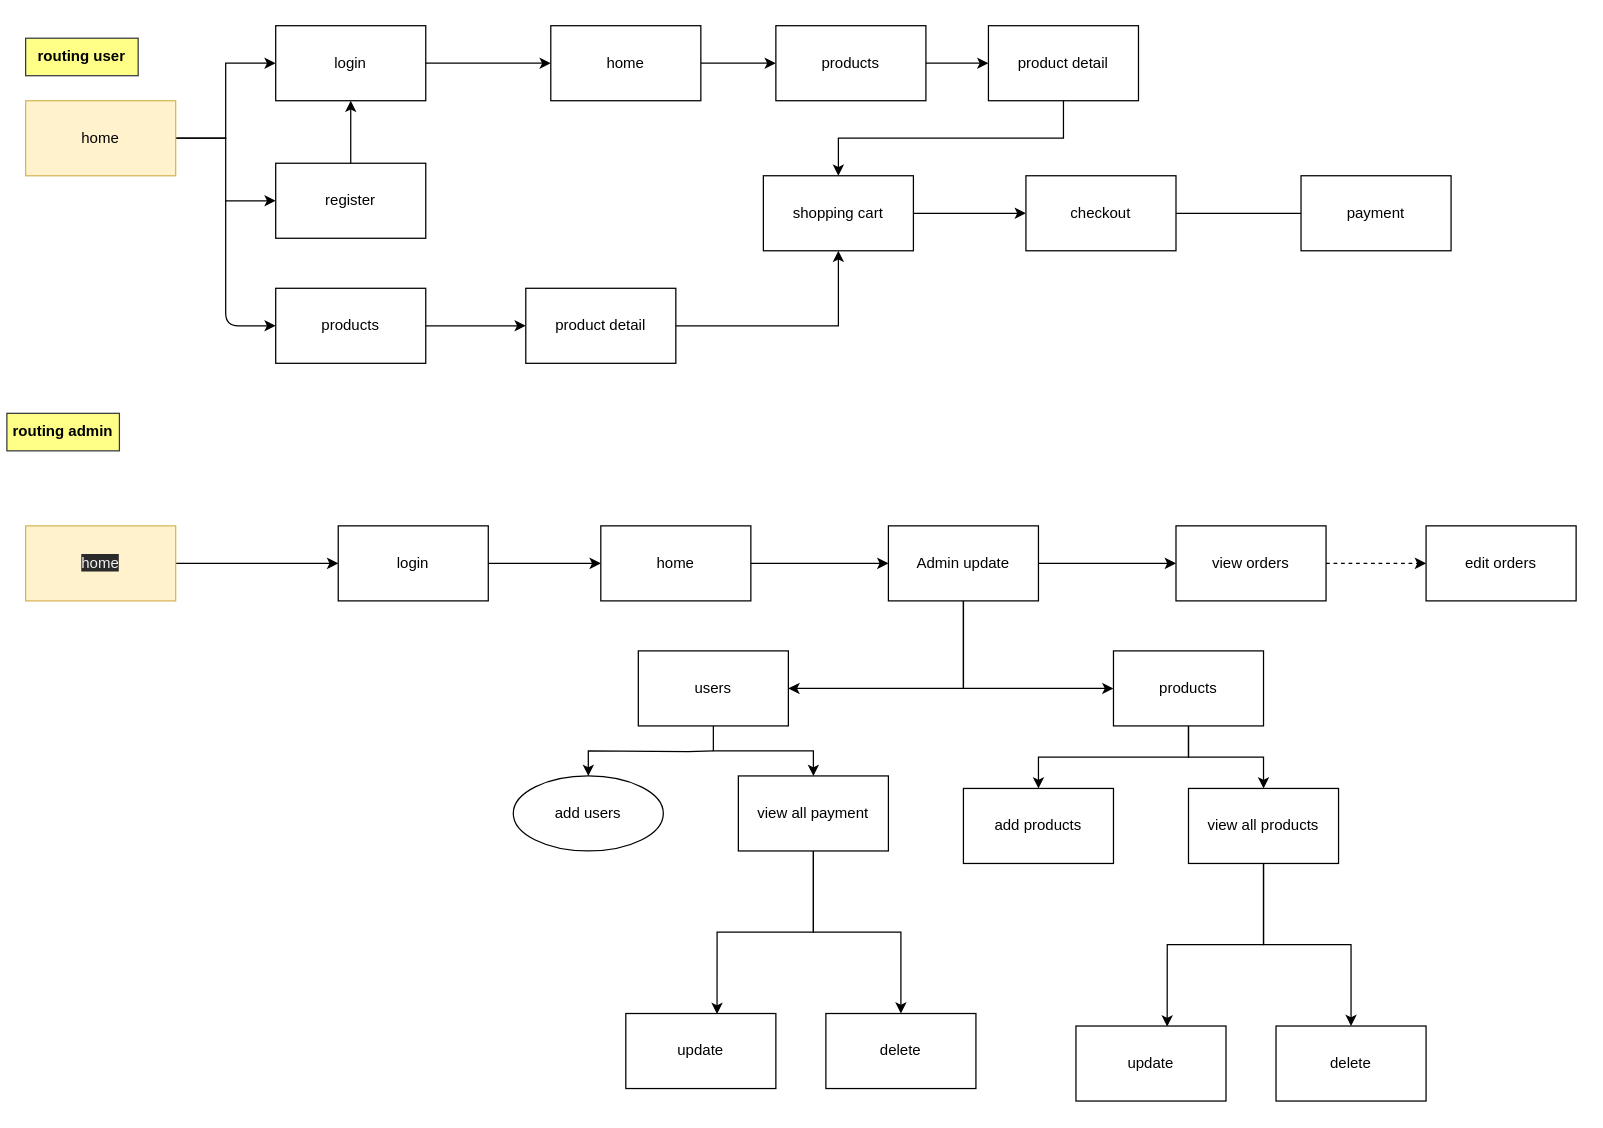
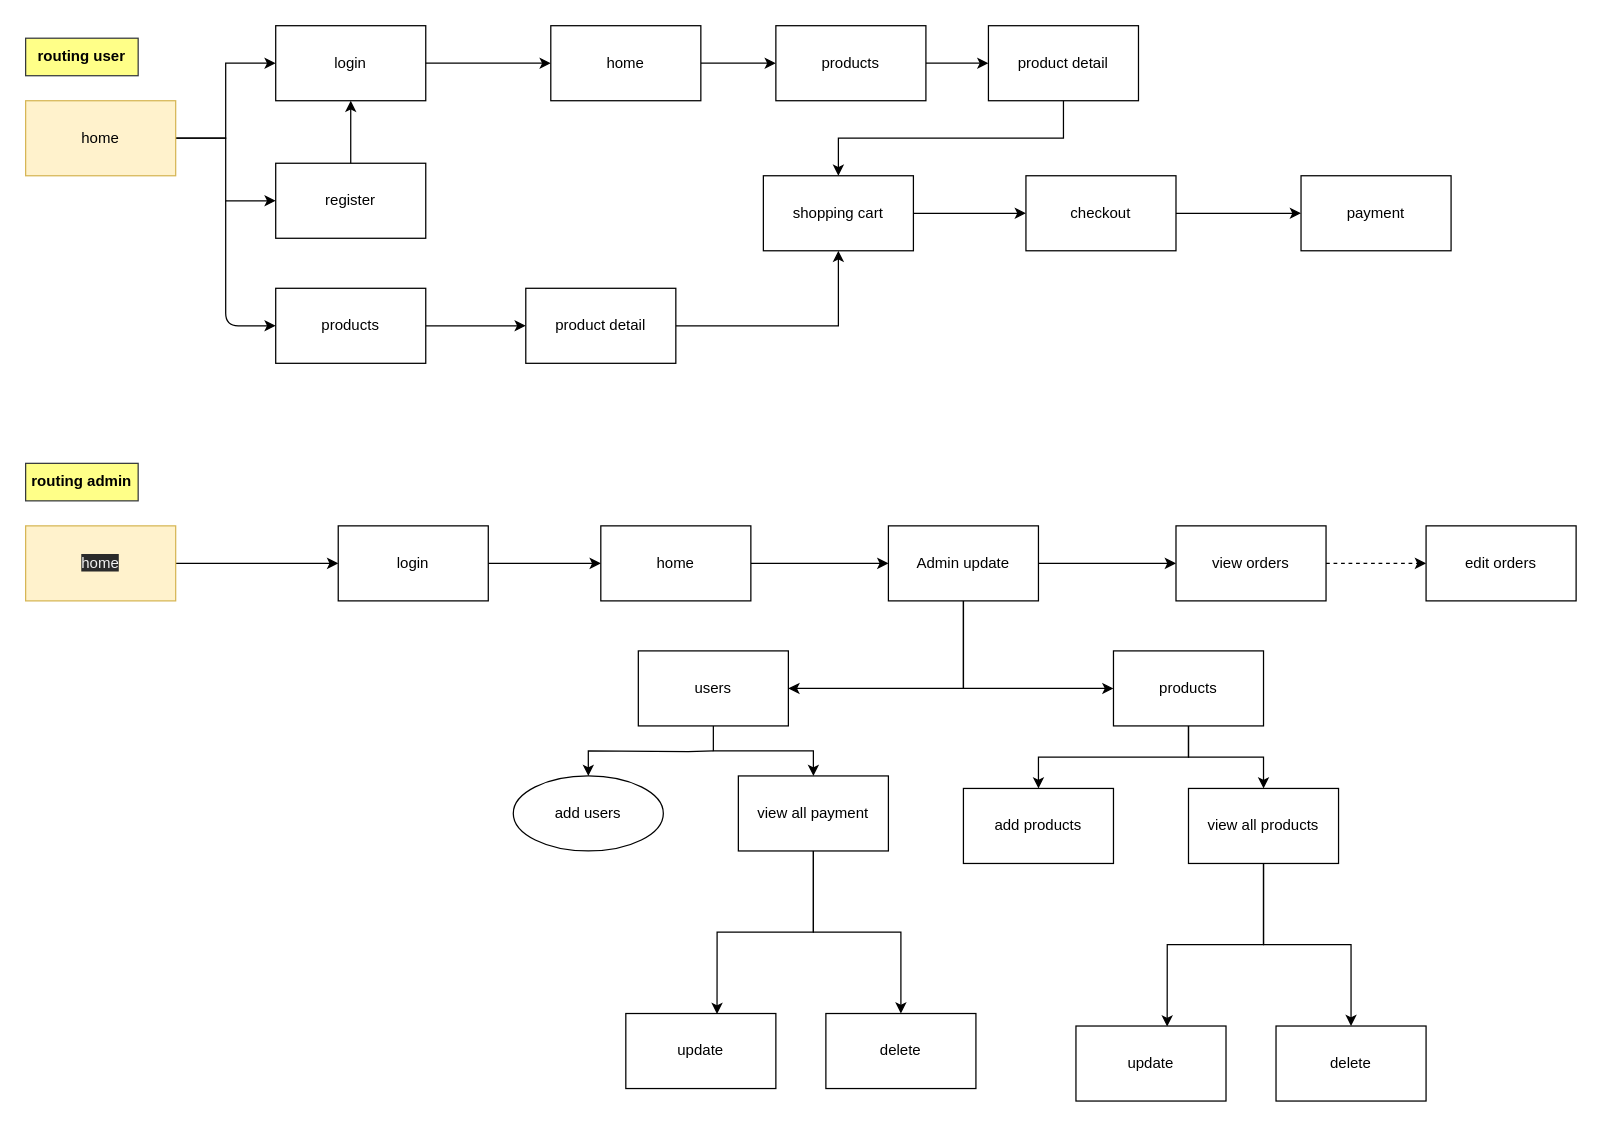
(1294, 213) -> (1291, 213)
(63, 432) -> (82, 482)
